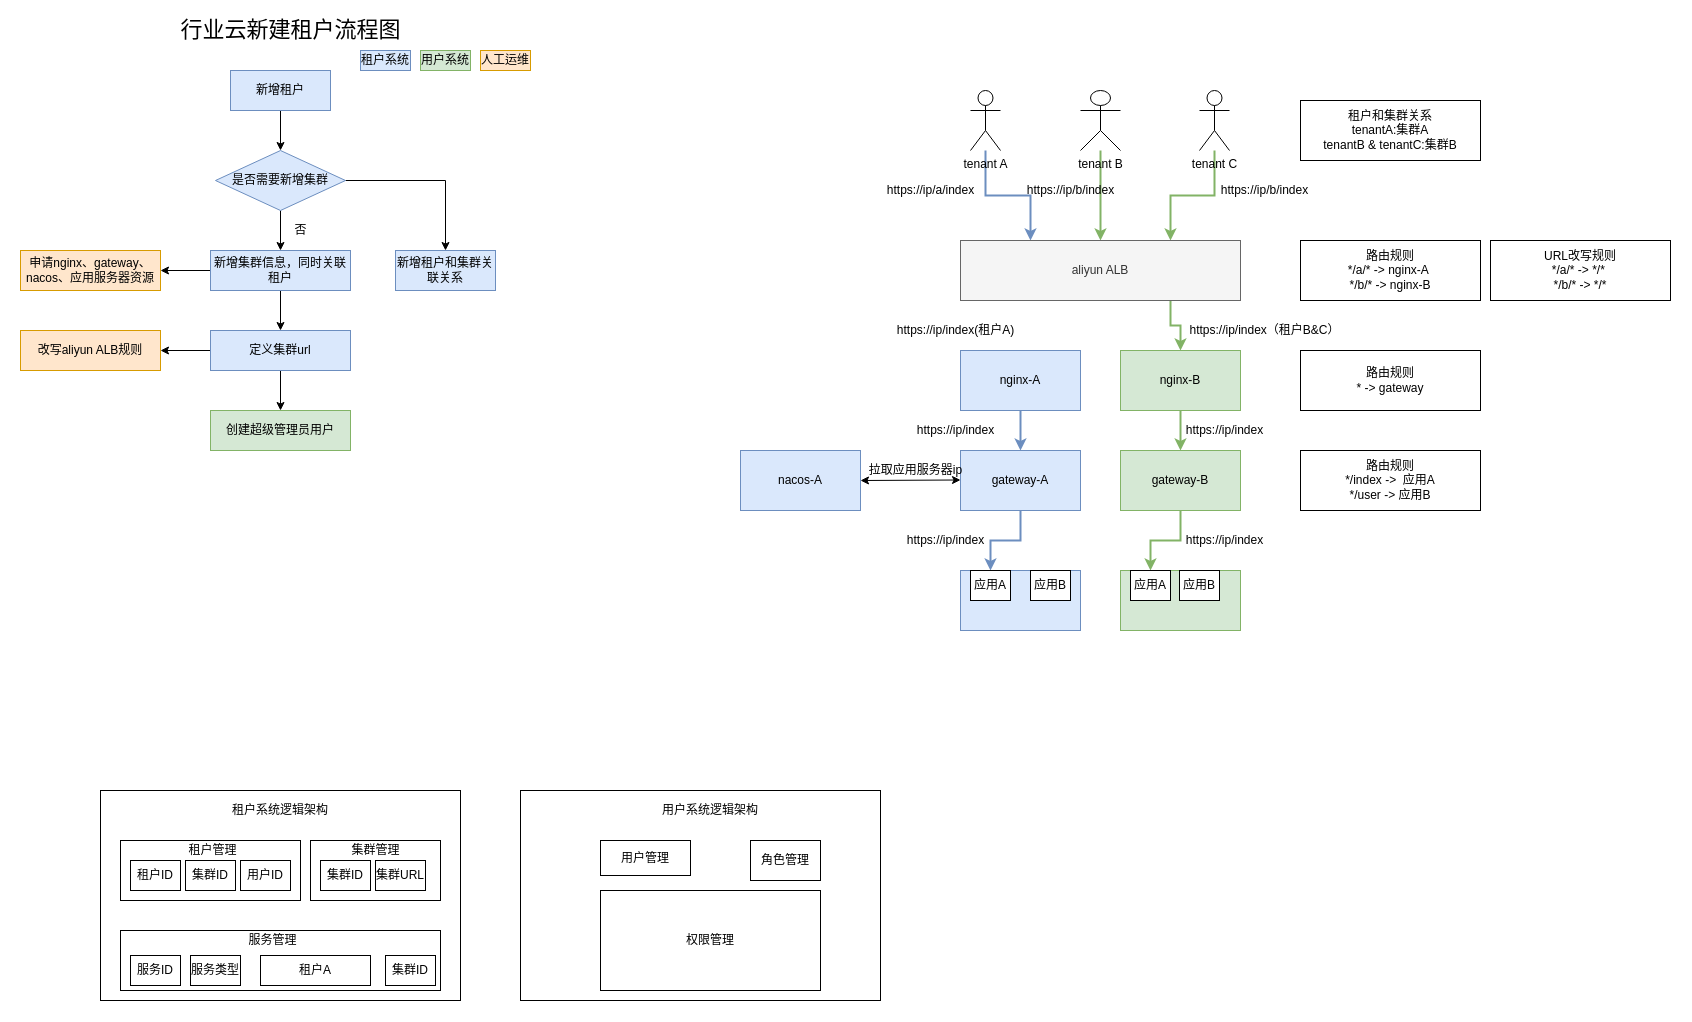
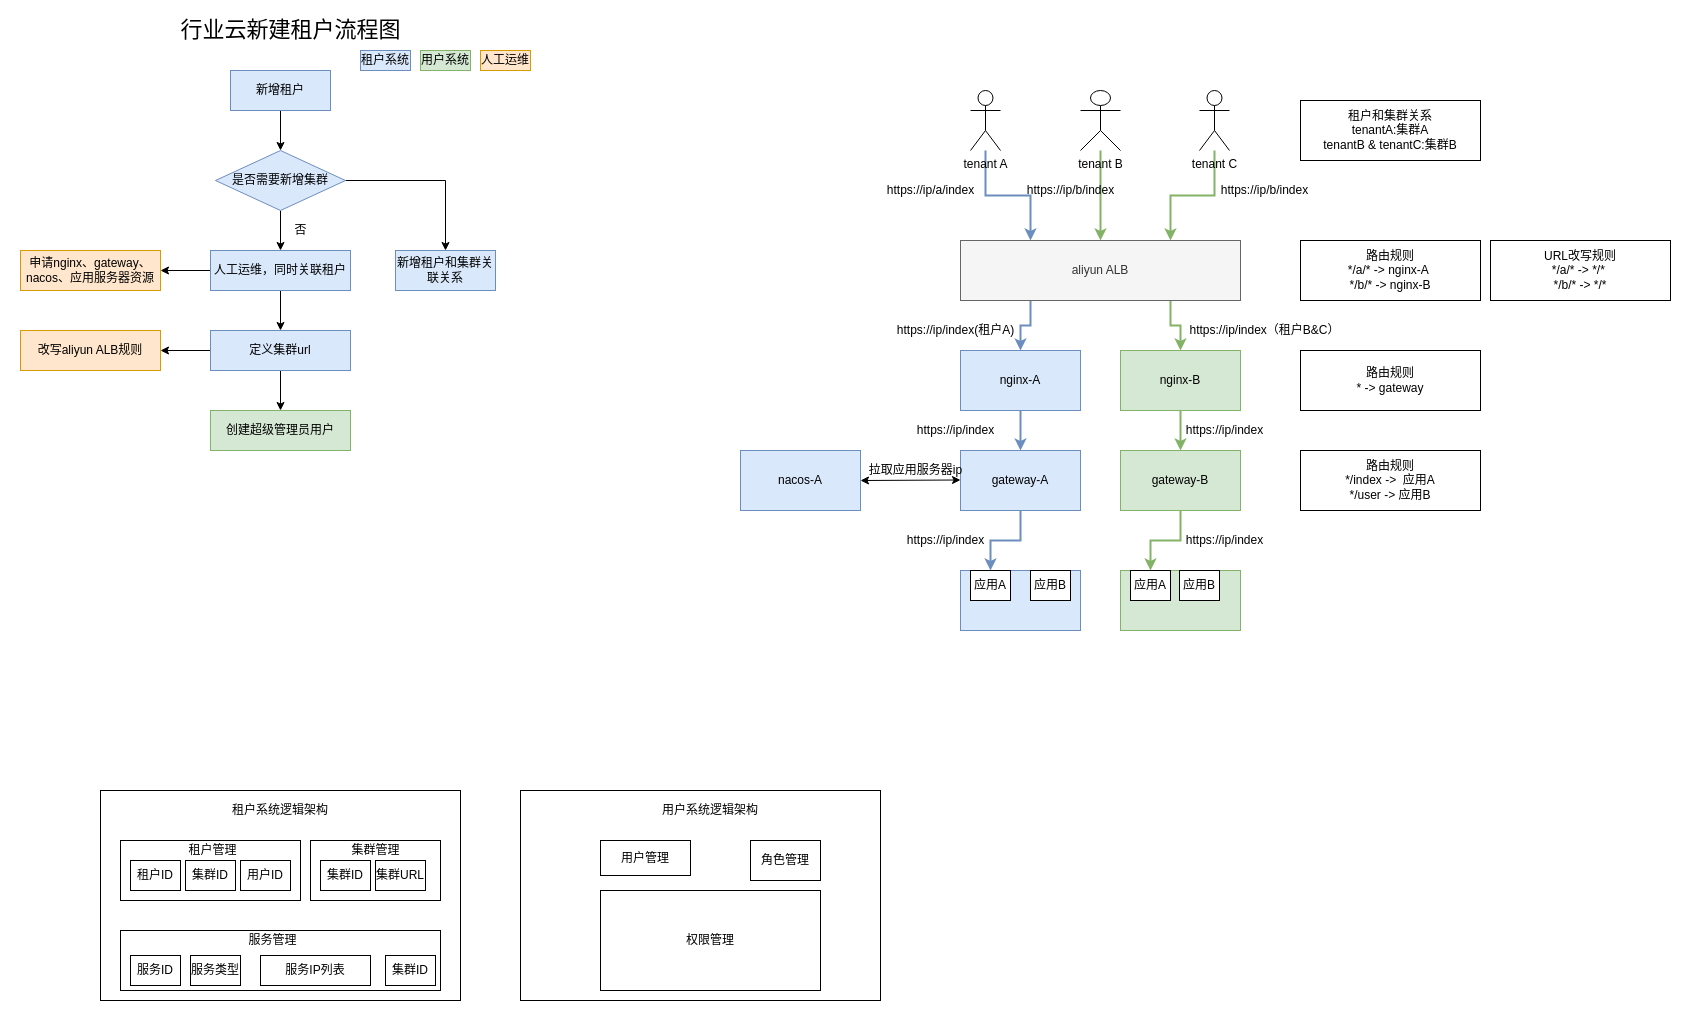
(281, 271) -> (281, 271)
none -> (1031, 326)
(316, 971) -> (316, 971)
